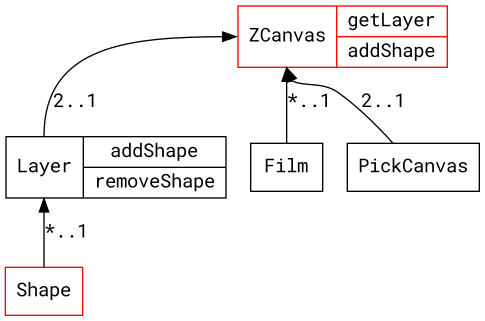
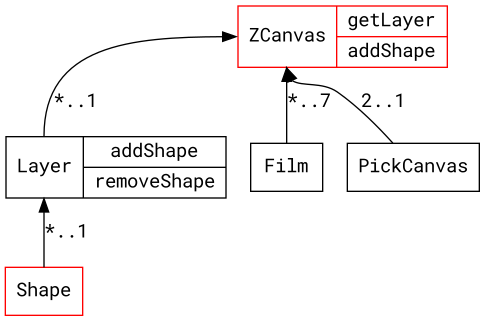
(76, 102) -> (76, 102)
(309, 102) -> (309, 102)
